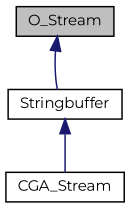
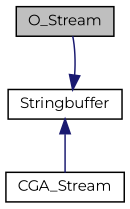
(55, 70) -> (75, 56)
